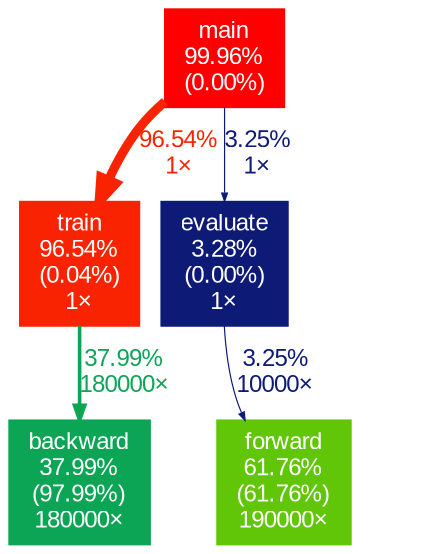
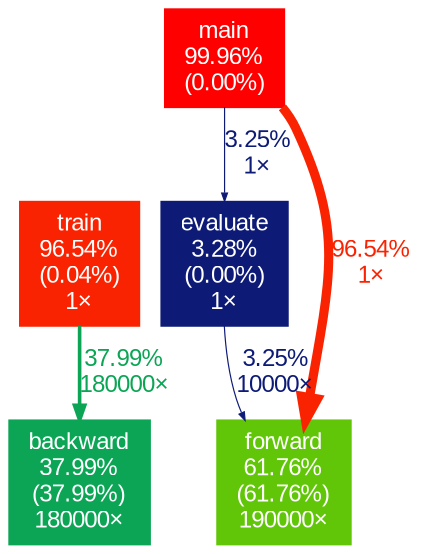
(132, 137) -> (328, 248)
(80, 482) -> (80, 482)
